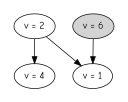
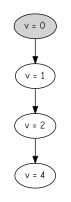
(93, 26) -> (35, 26)
(61, 49) -> (35, 98)
